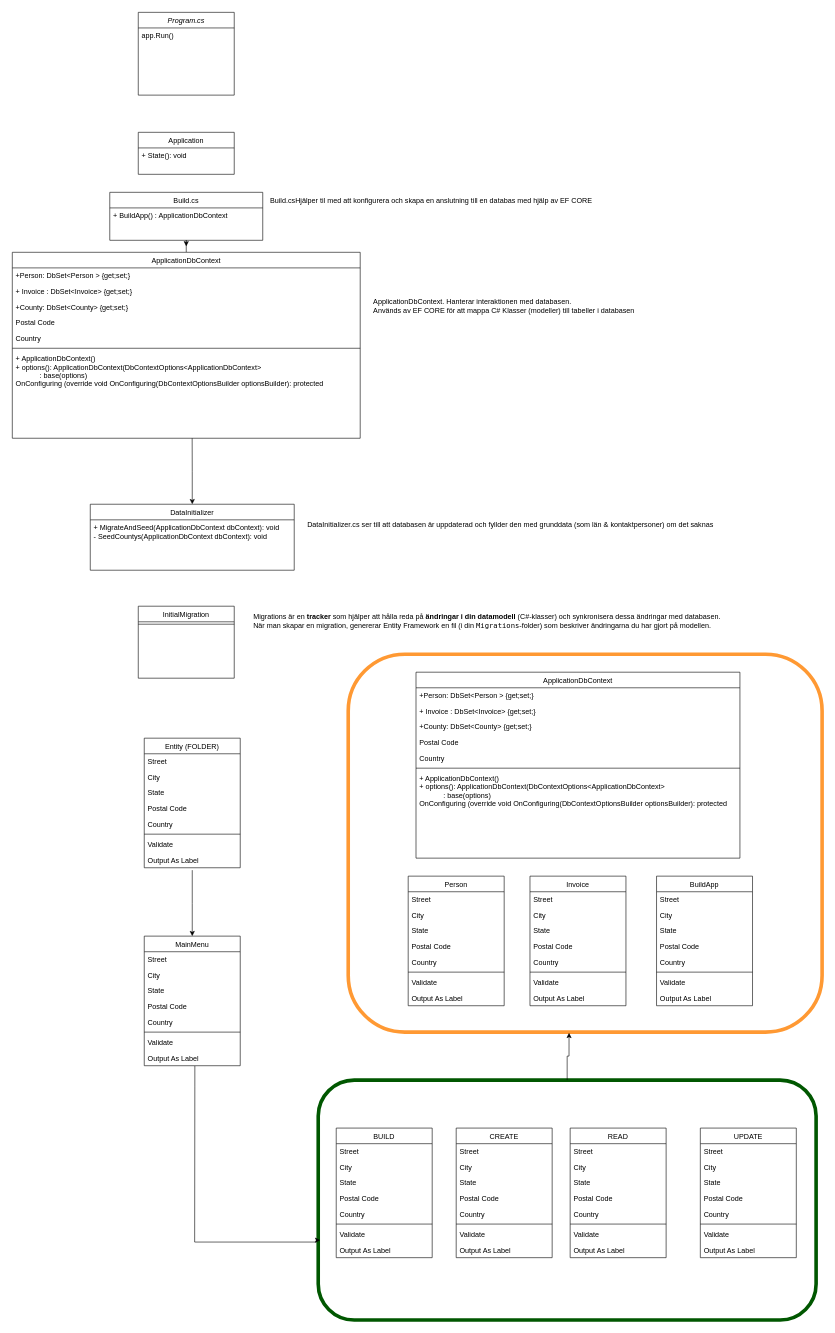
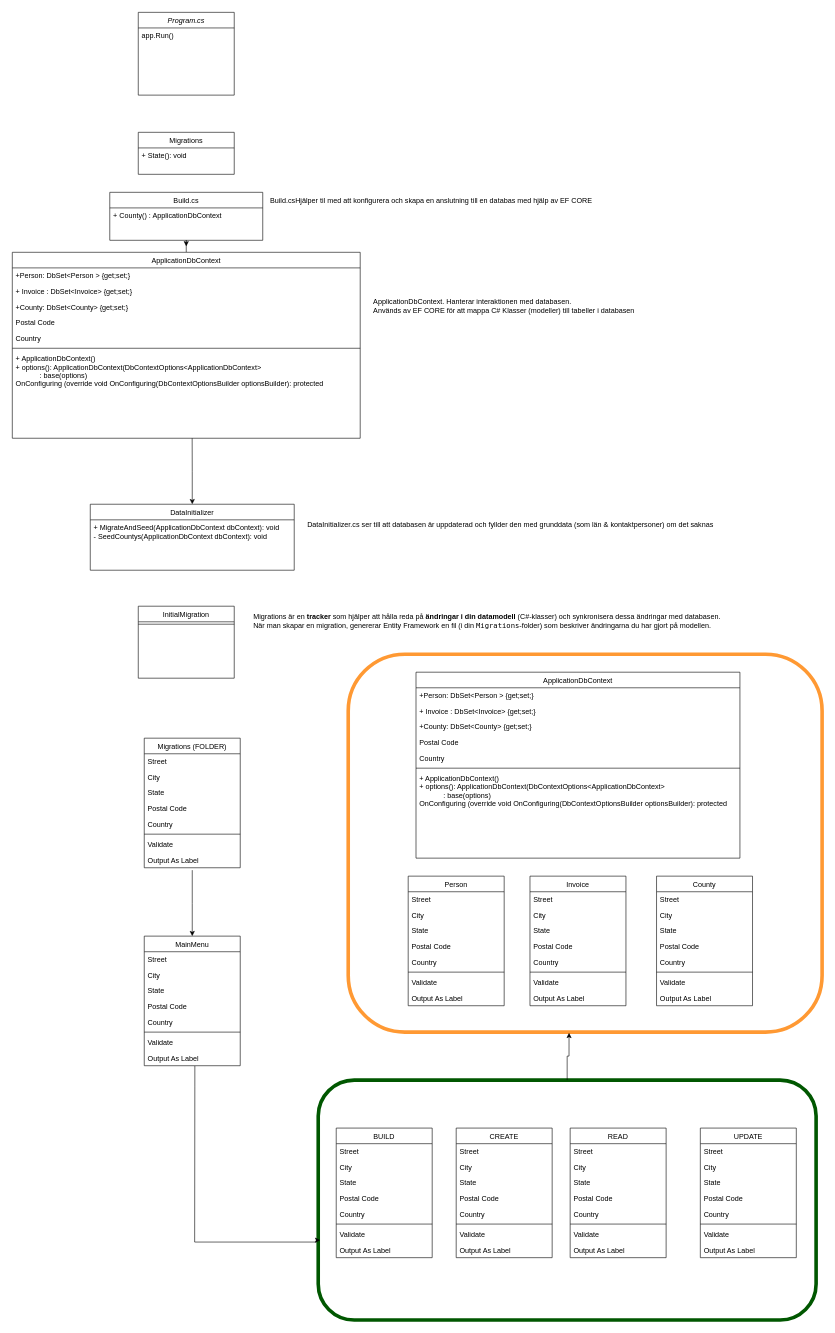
(186, 140) -> (186, 140)
(175, 216) -> (173, 216)
(192, 746) -> (192, 746)
(704, 884) -> (704, 884)
